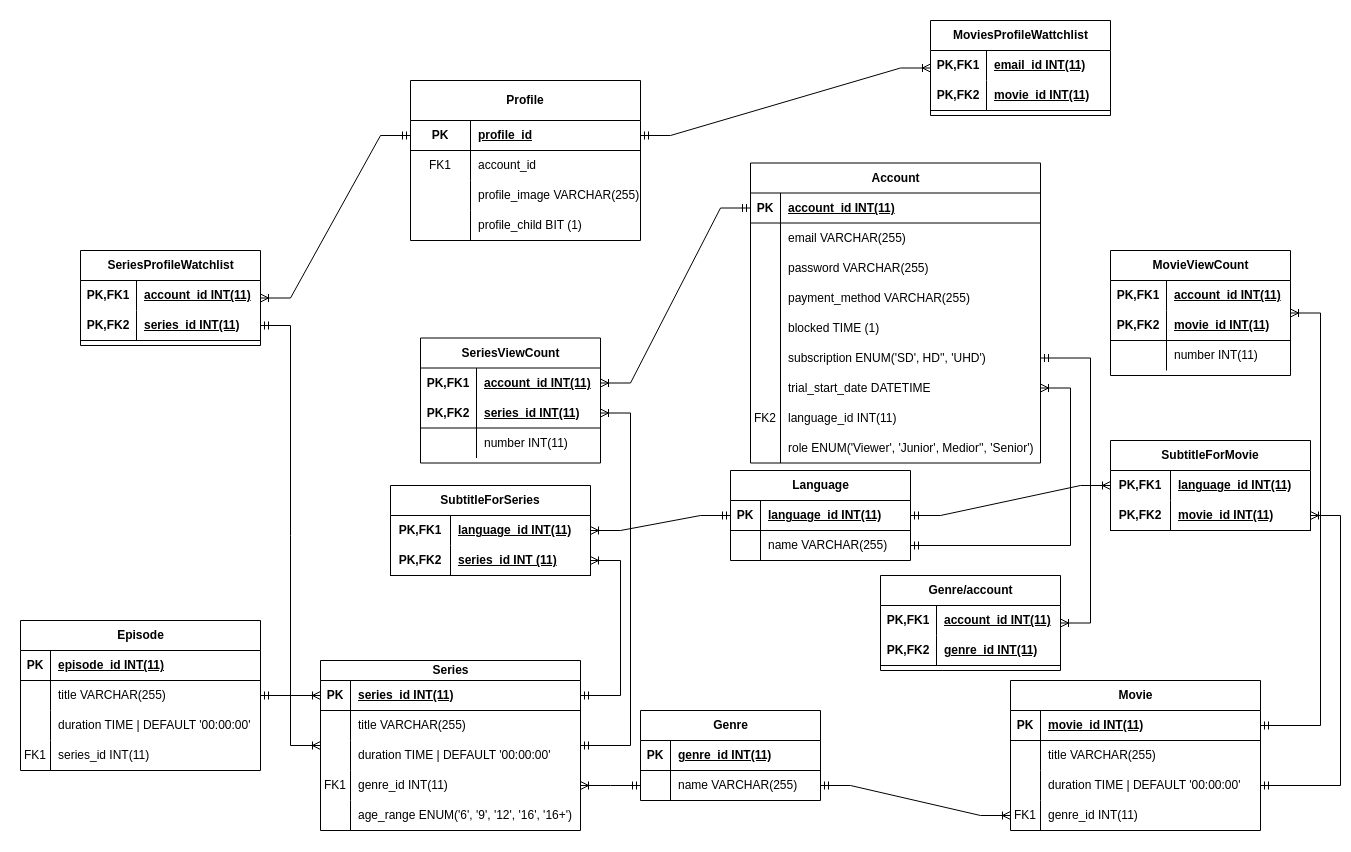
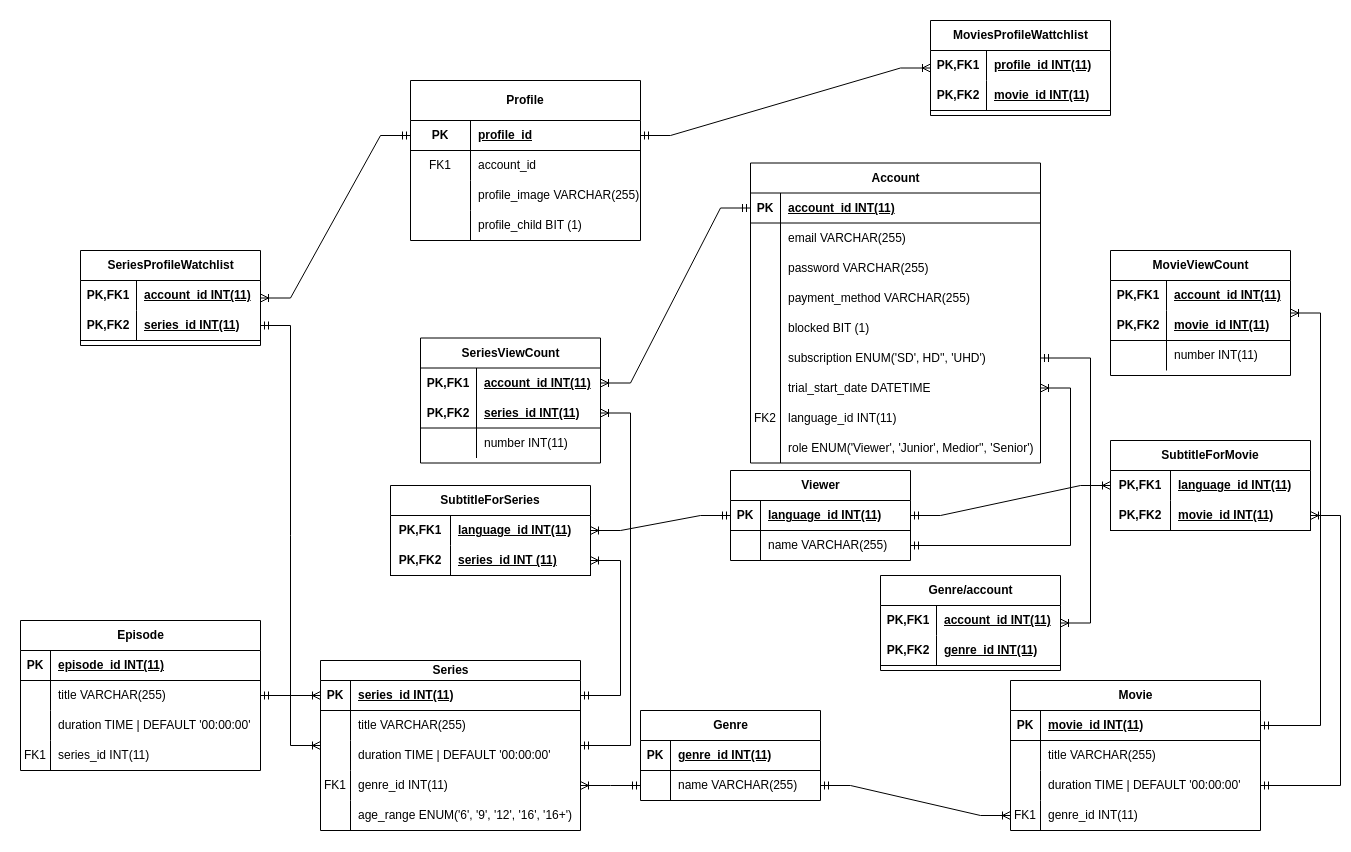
(1042, 66) -> (1049, 66)
(838, 329) -> (834, 329)
(821, 486) -> (821, 486)
